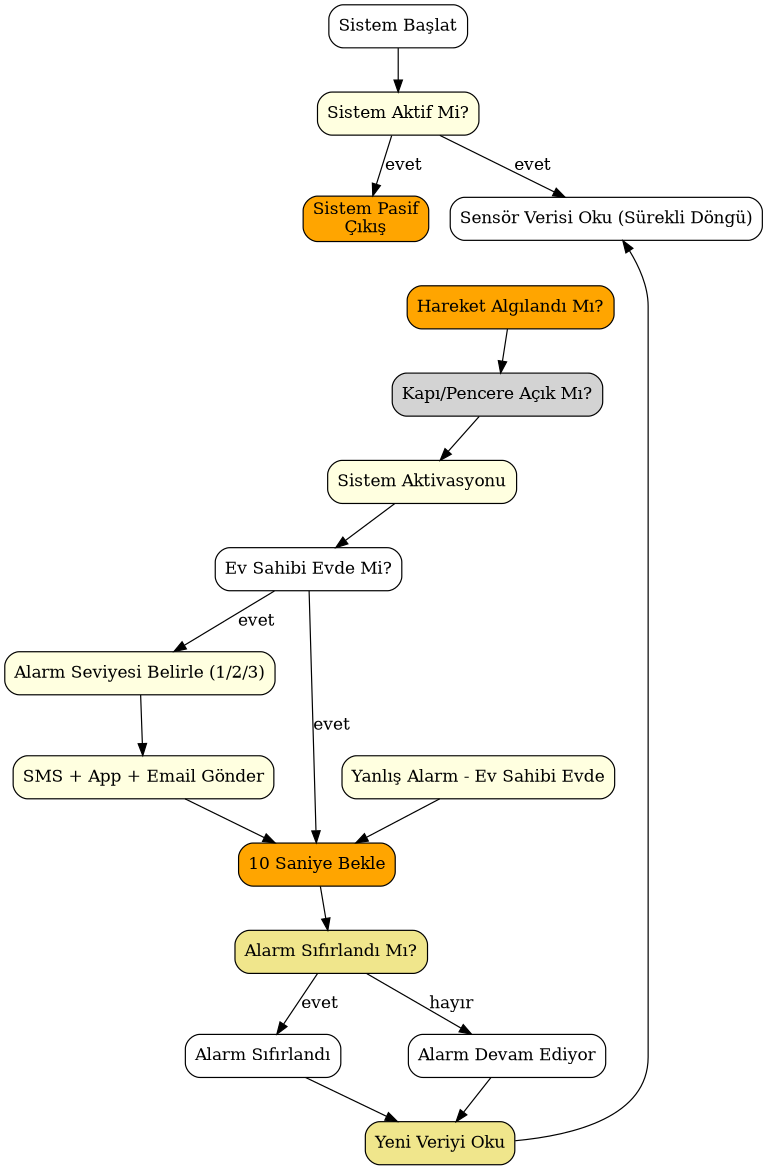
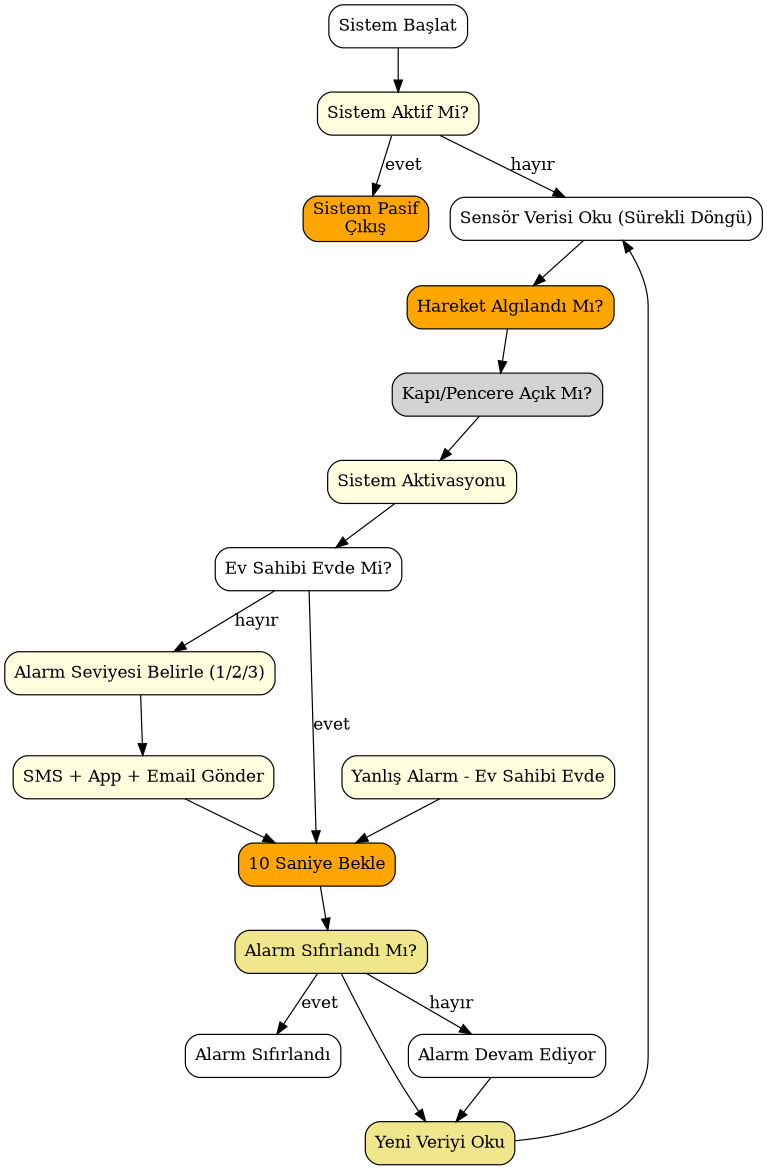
(533, 166) -> (533, 166)
none -> (563, 259)
(257, 621) -> (257, 621)
(346, 1097) -> (378, 1044)
